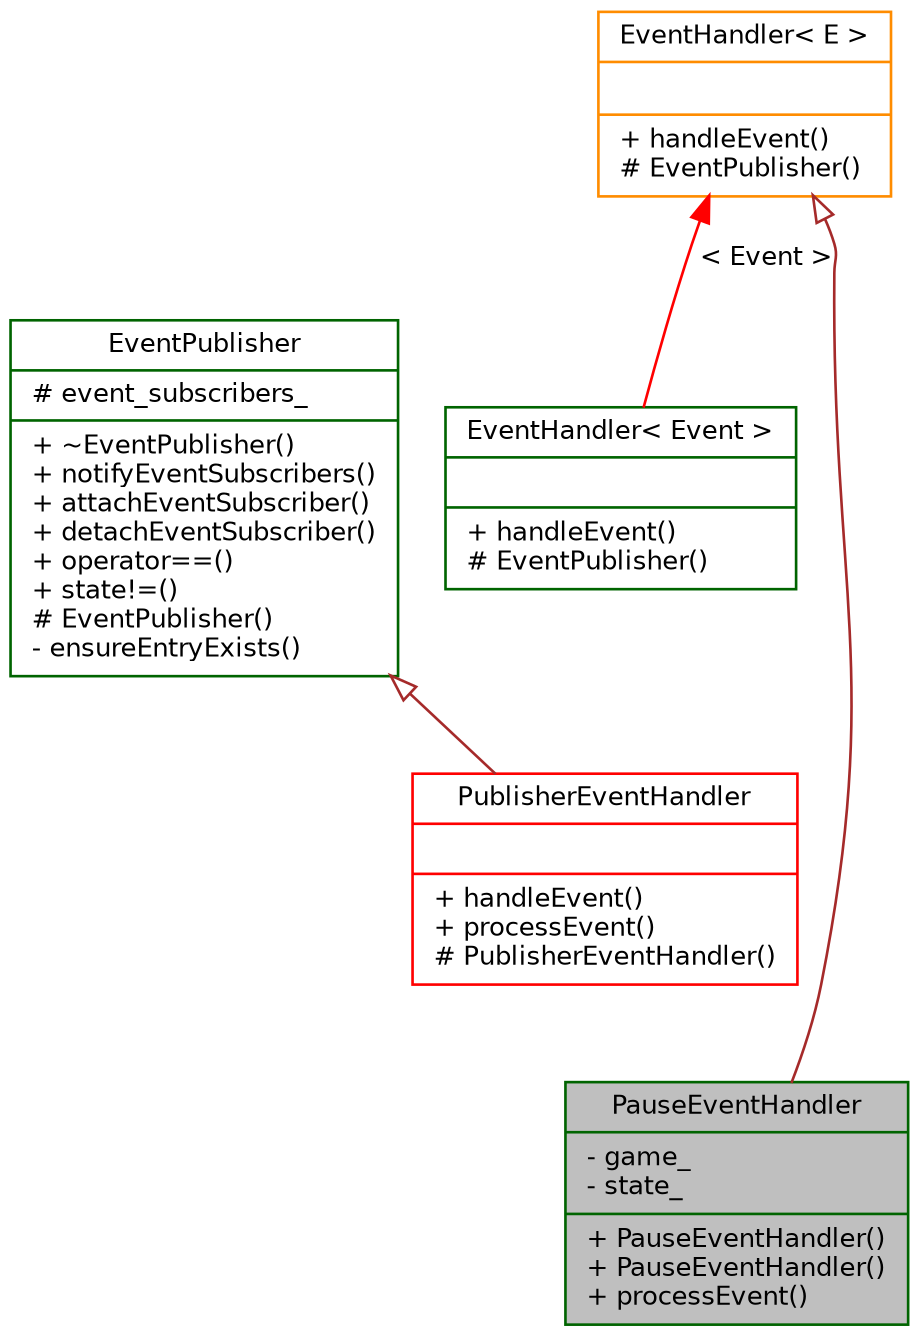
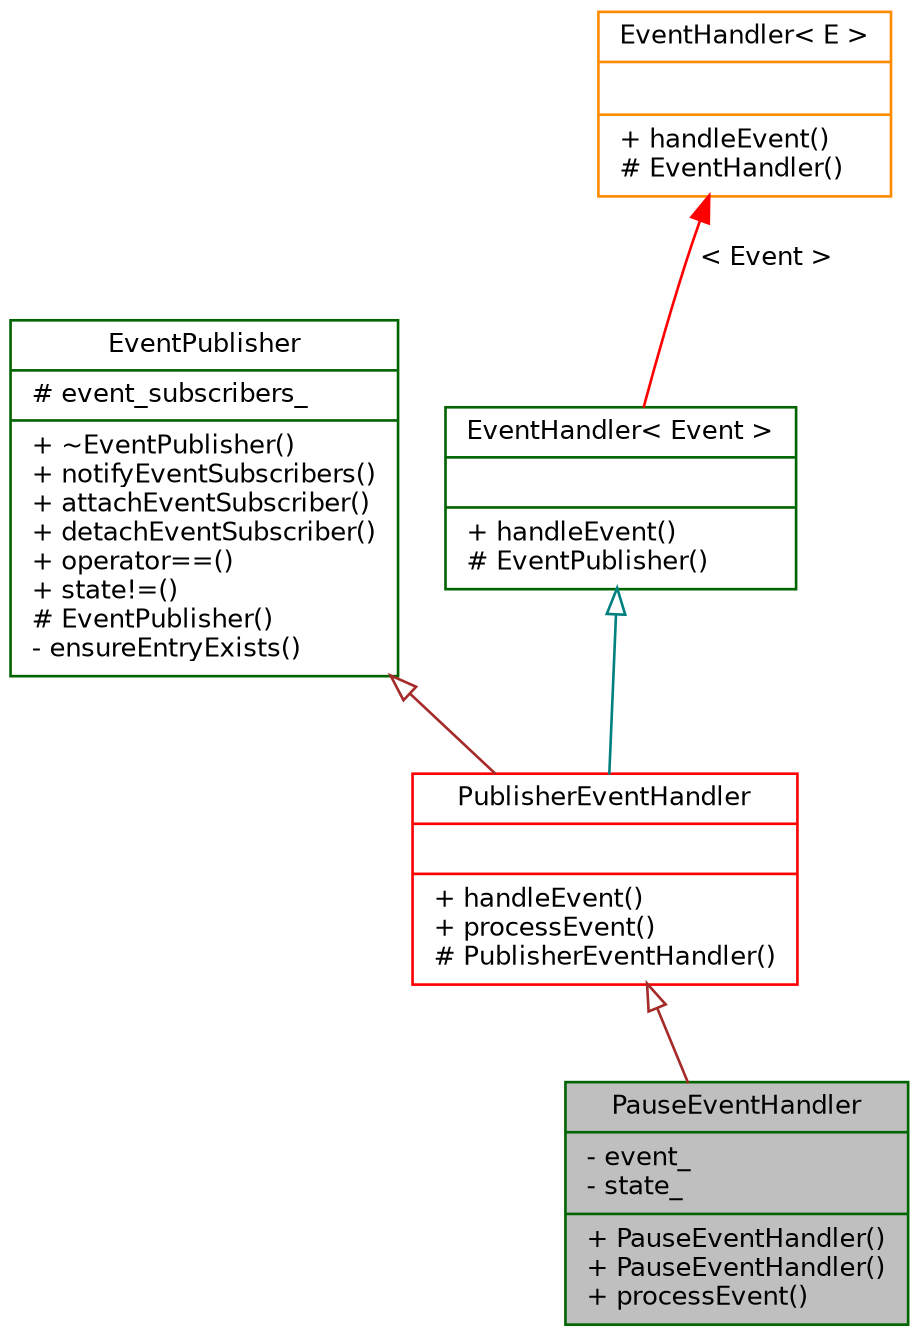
(741, 169) -> (732, 169)
(850, 653) -> (673, 1046)
none -> (613, 695)
(639, 1157) -> (639, 1157)
